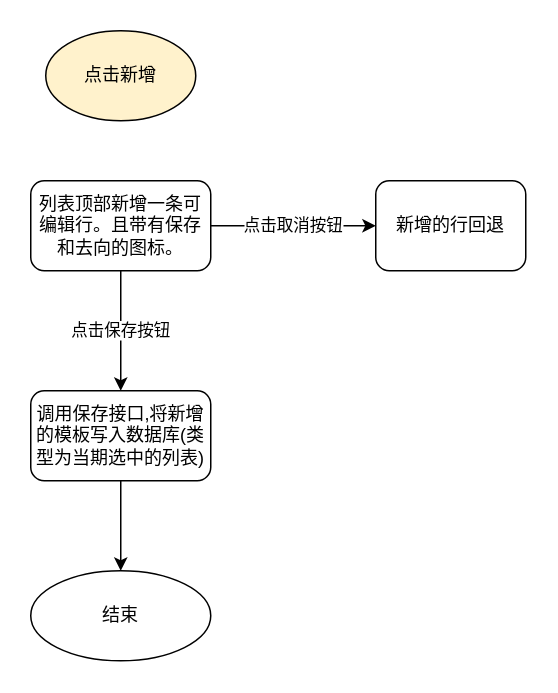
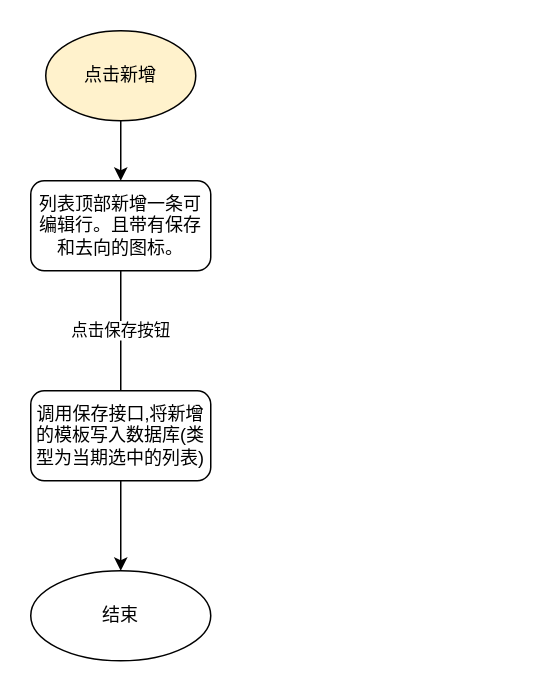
none -> (121, 146)
(288, 226) -> none
(451, 226) -> none
(121, 379) -> (121, 383)
